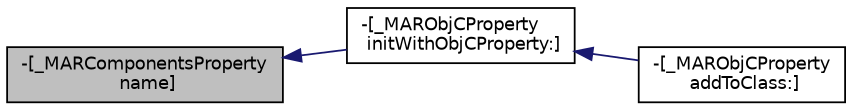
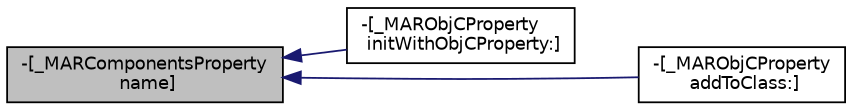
(615, 57) -> (470, 79)
